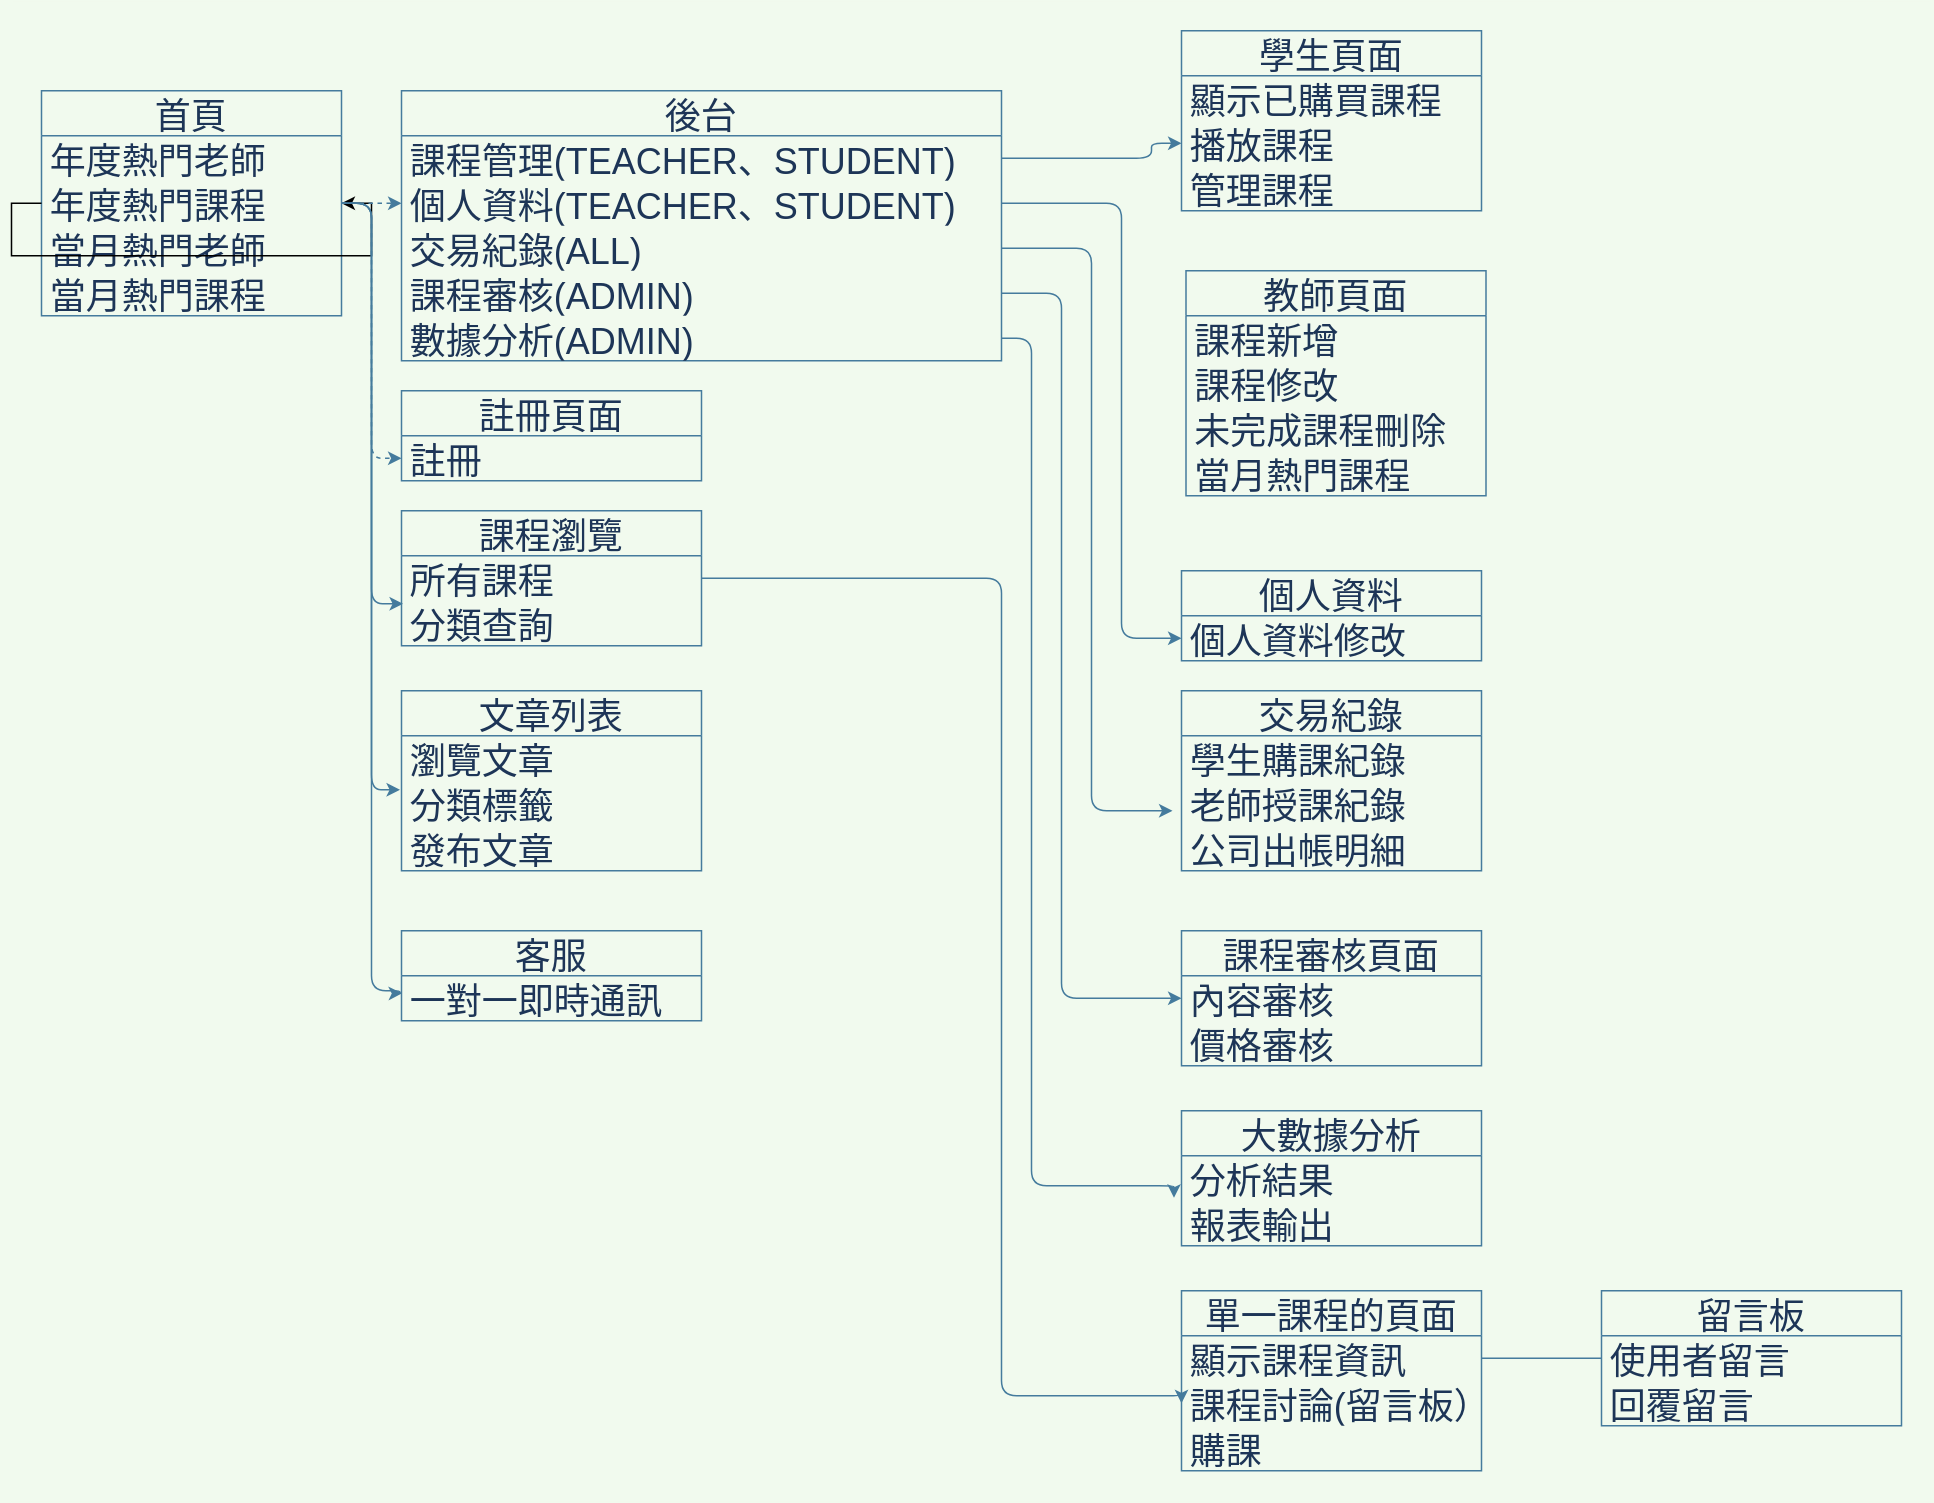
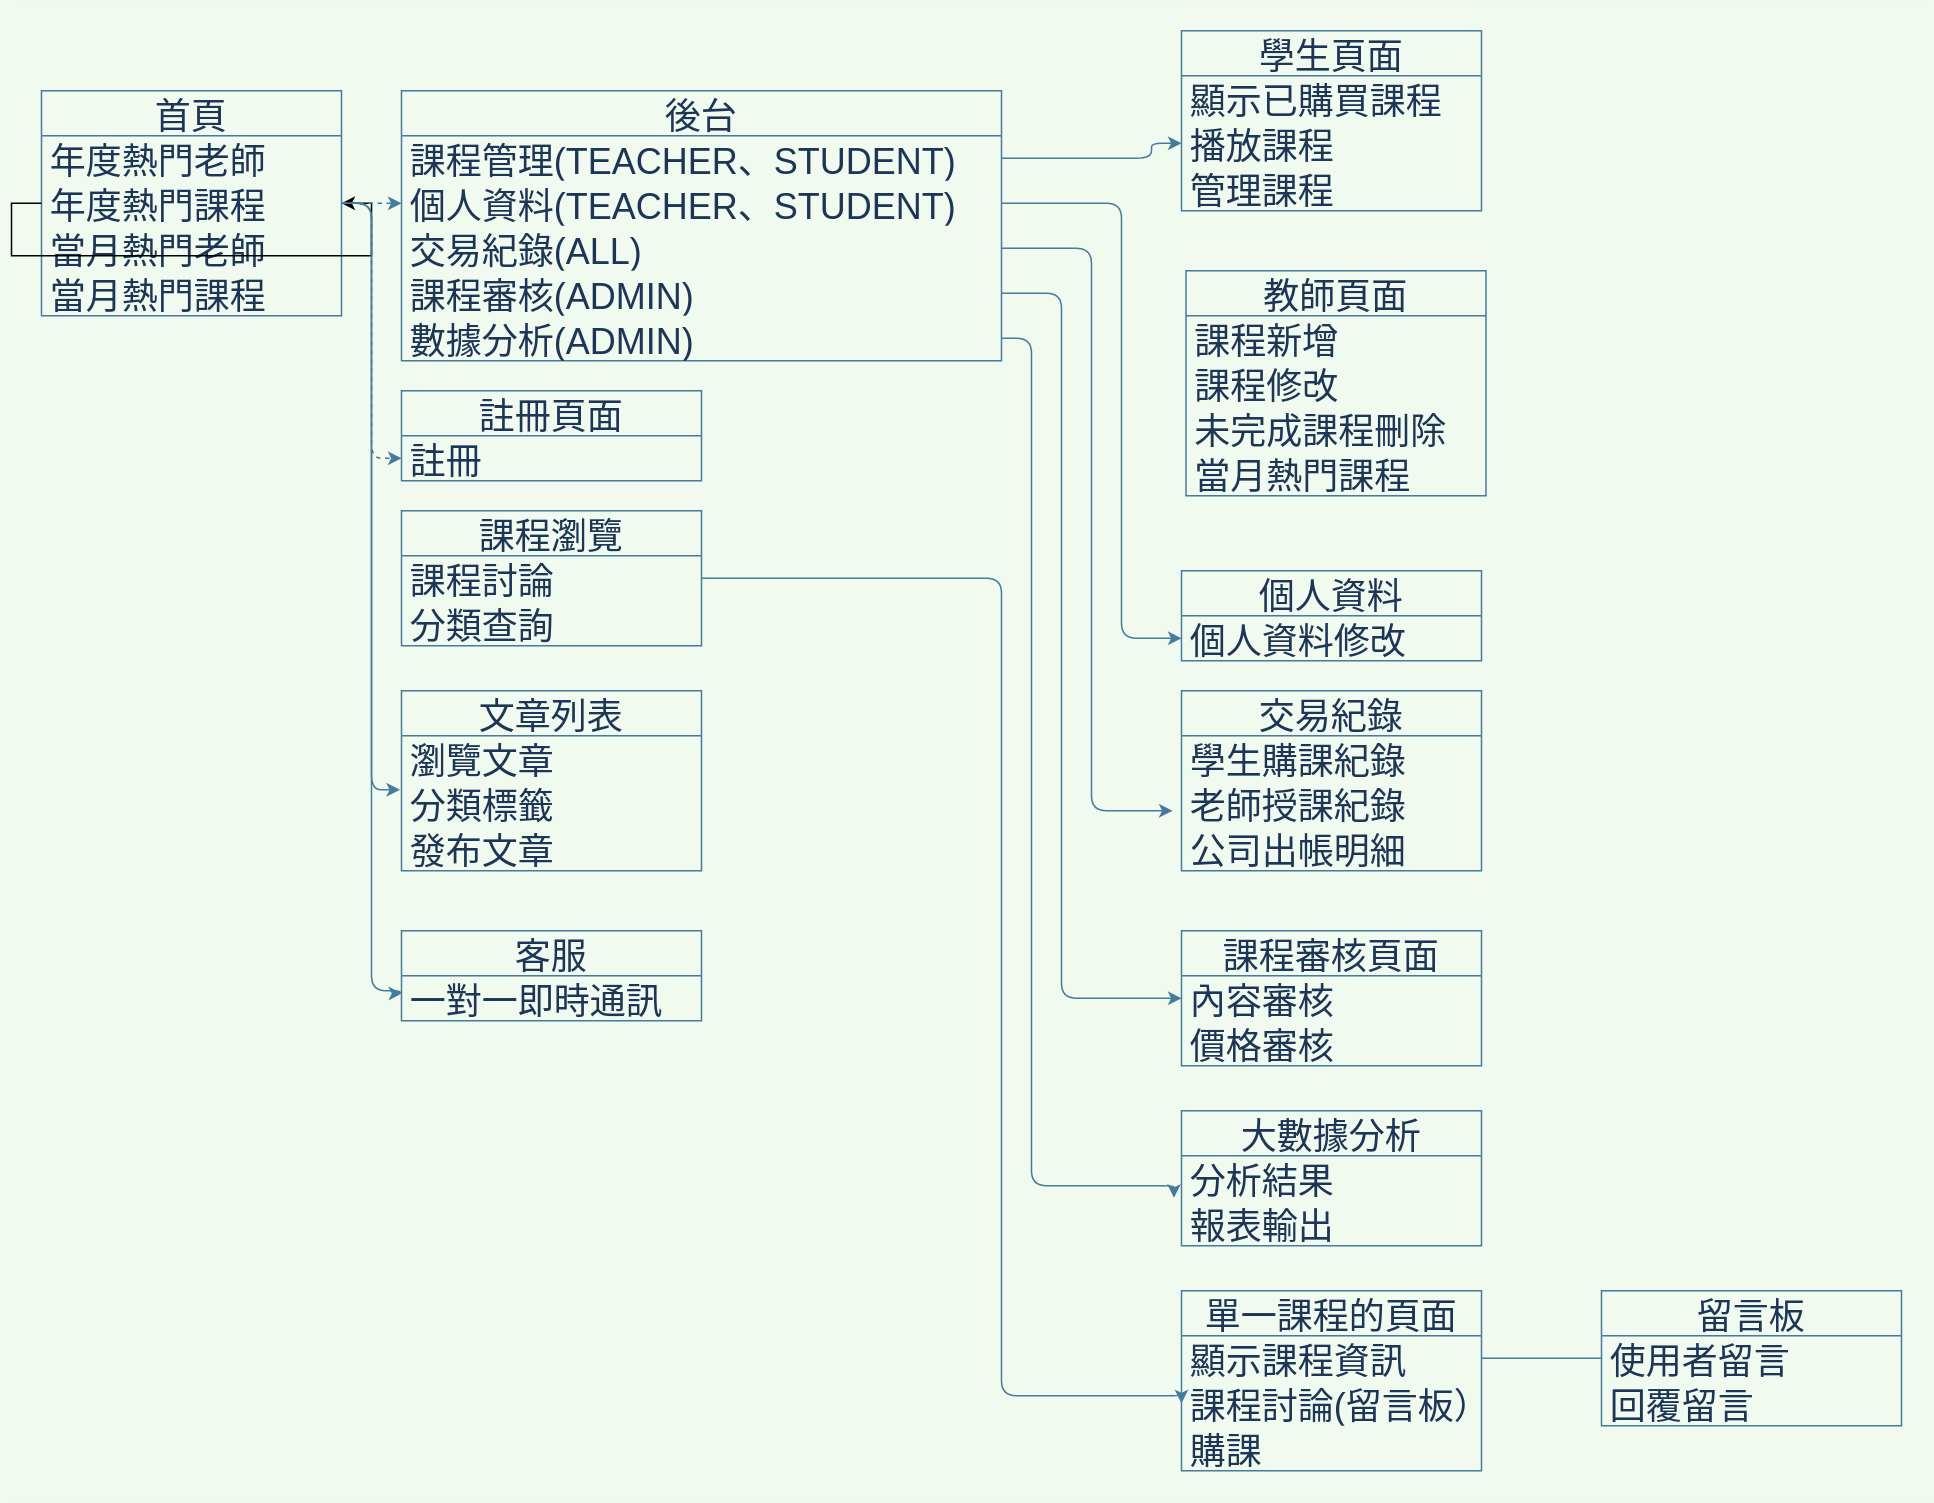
(482, 582) -> (482, 582)
(384, 604) -> none
